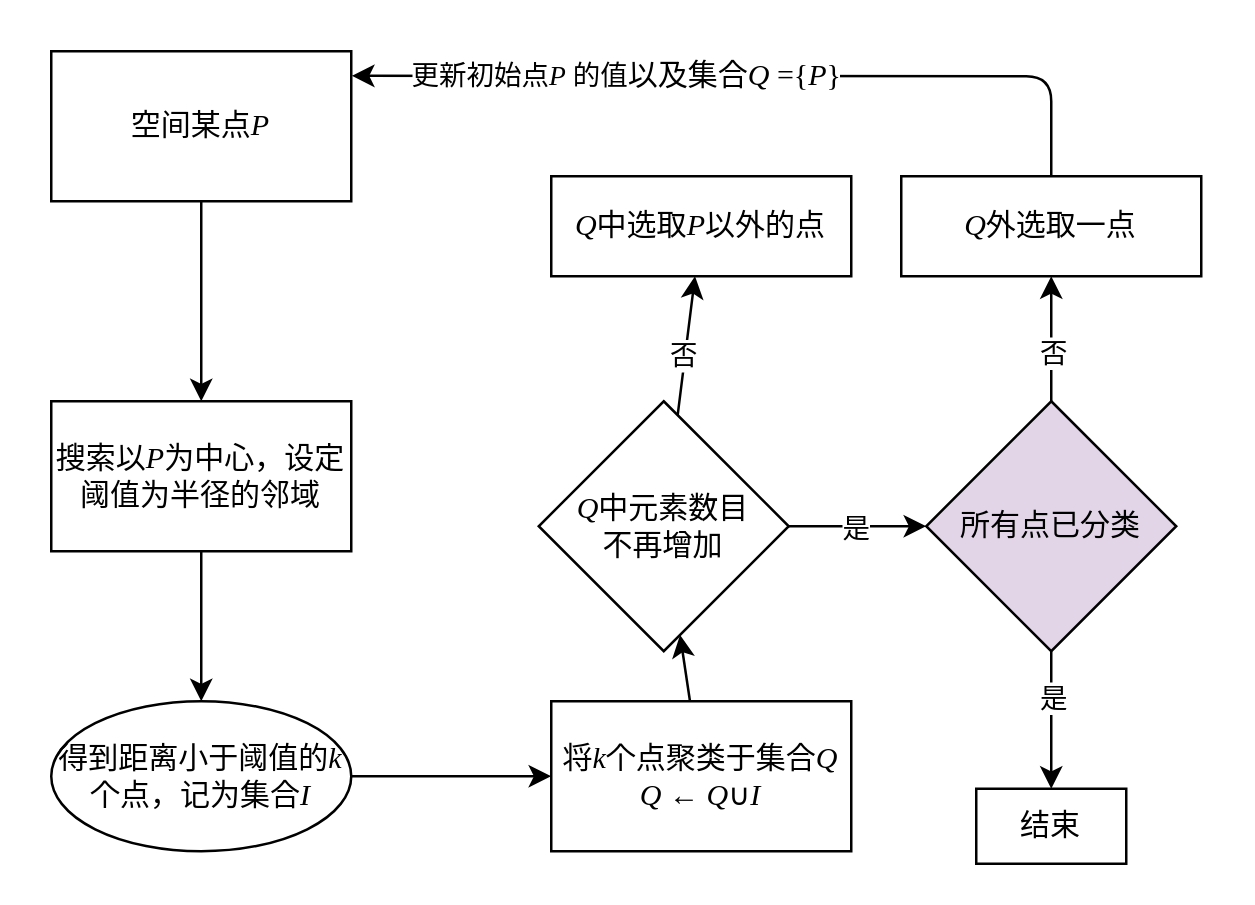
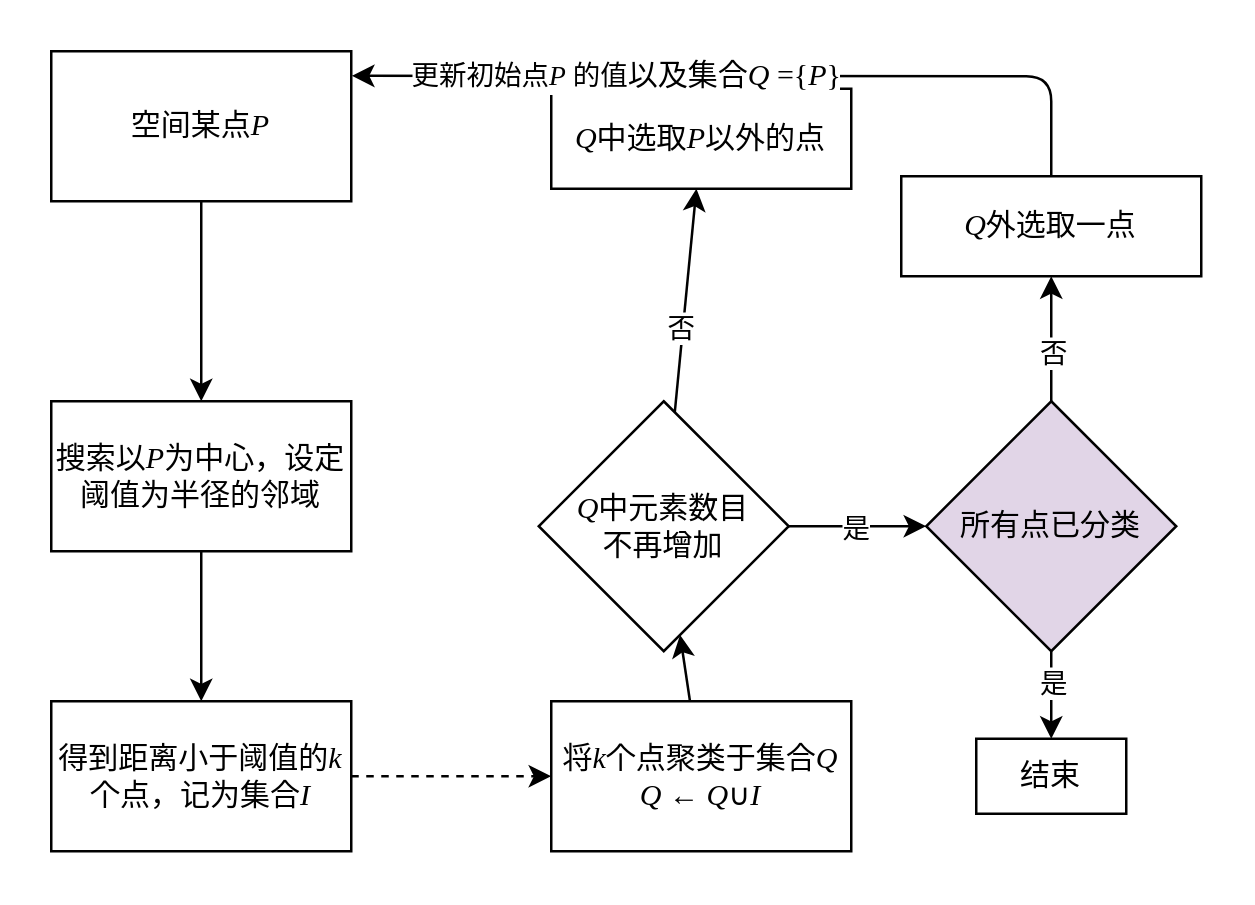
(701, 226) -> (701, 139)
(201, 776) -> (201, 776)
(442, 776) -> (442, 776)
(1051, 826) -> (1051, 776)
